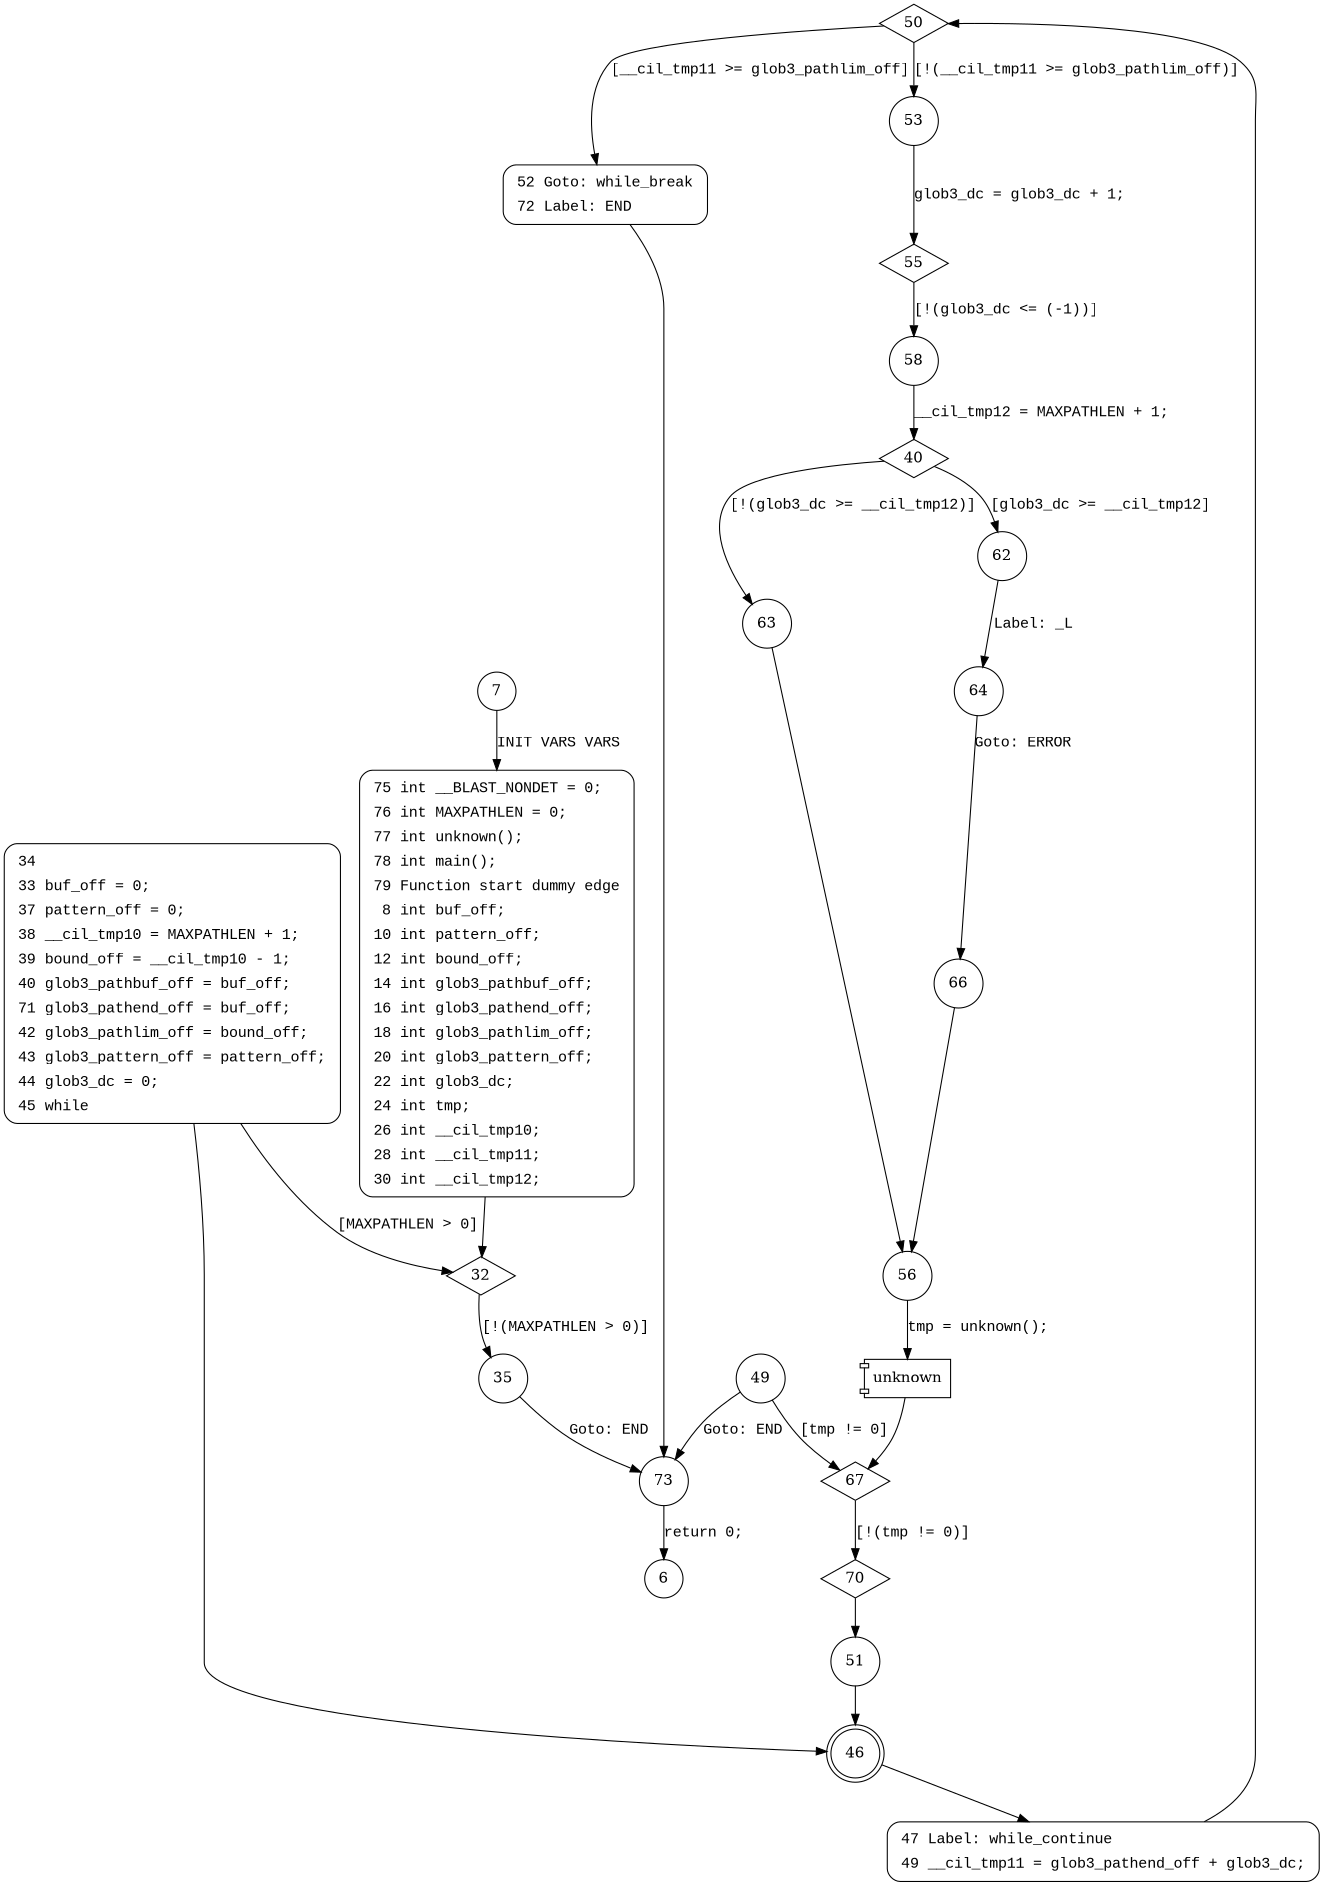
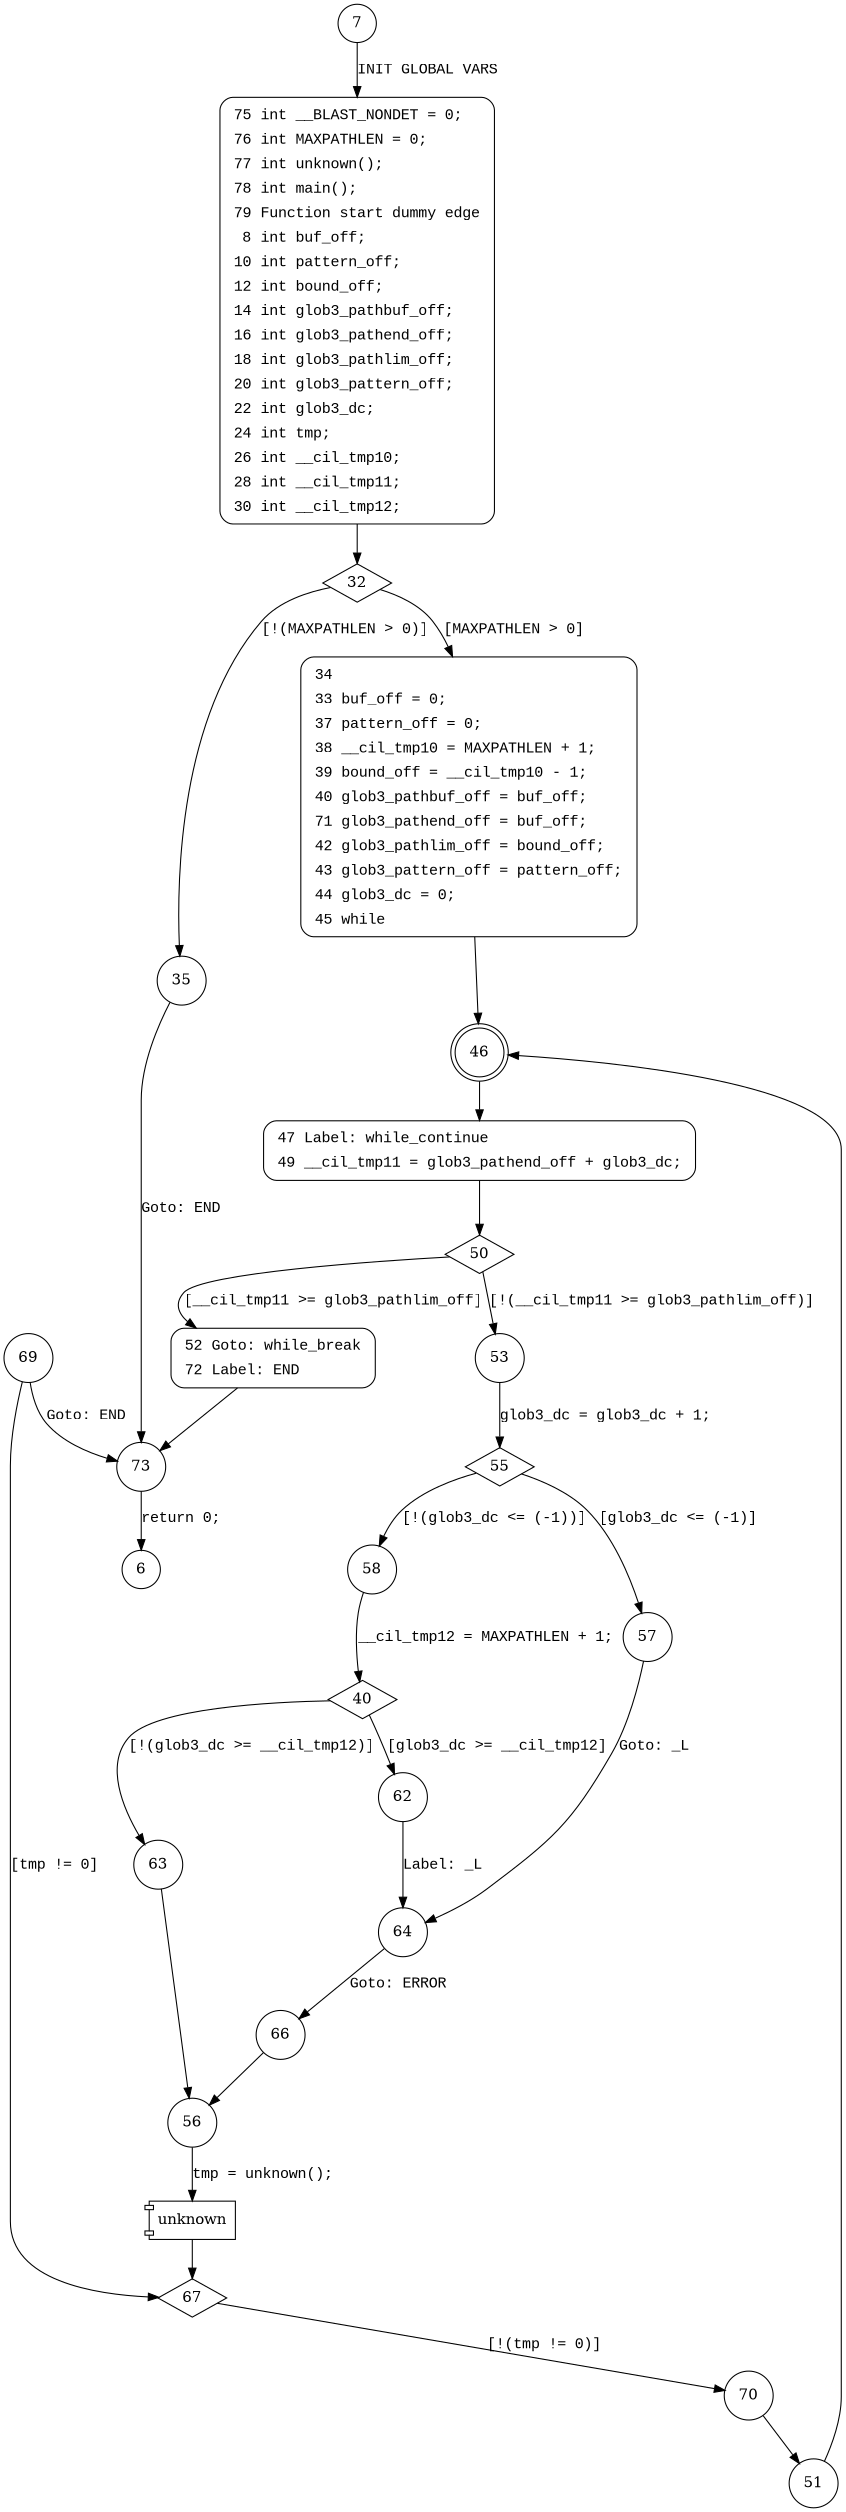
(559, 743) -> (428, 70)
(324, 1222) -> (421, 610)
(761, 1379) -> (28, 1358)
(855, 1579) -> (749, 2396)
none -> (648, 1637)
